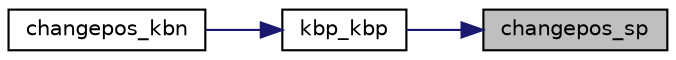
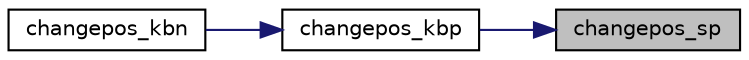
(344, 30) -> (381, 30)
